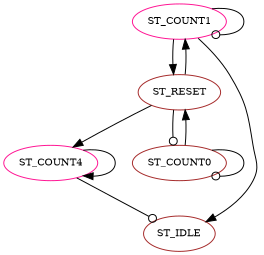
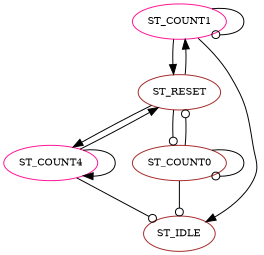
none -> (115, 131)
(186, 131) -> (186, 131)
none -> (179, 195)
